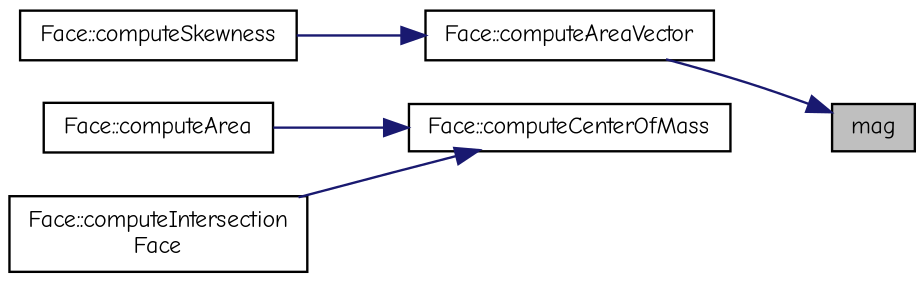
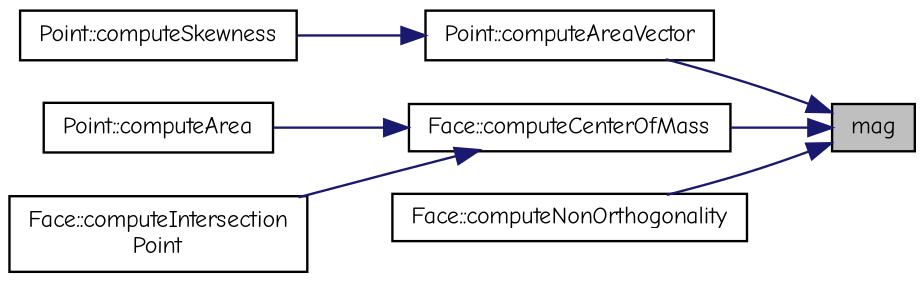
(158, 35) -> (158, 35)
(570, 35) -> (570, 35)
(158, 128) -> (158, 128)
none -> (770, 128)
none -> (570, 217)
(158, 234) -> (158, 234)
